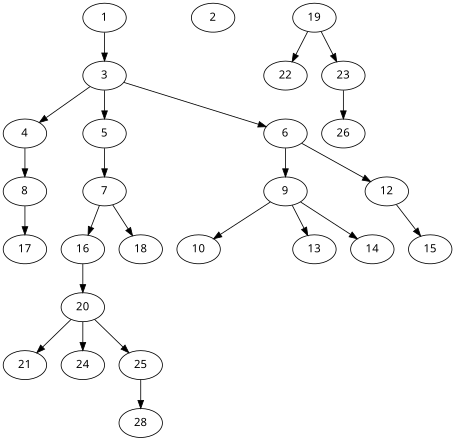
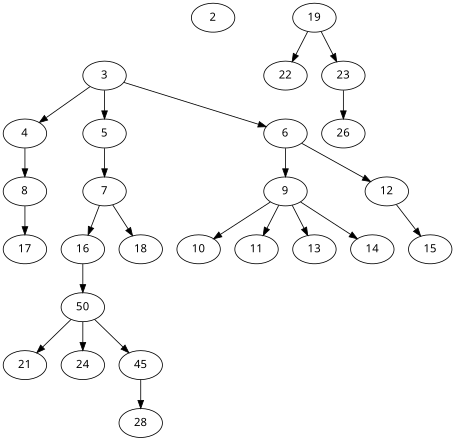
(105, 18) -> none
none -> (257, 249)
(83, 307) -> (83, 307)
(141, 365) -> (141, 365)
